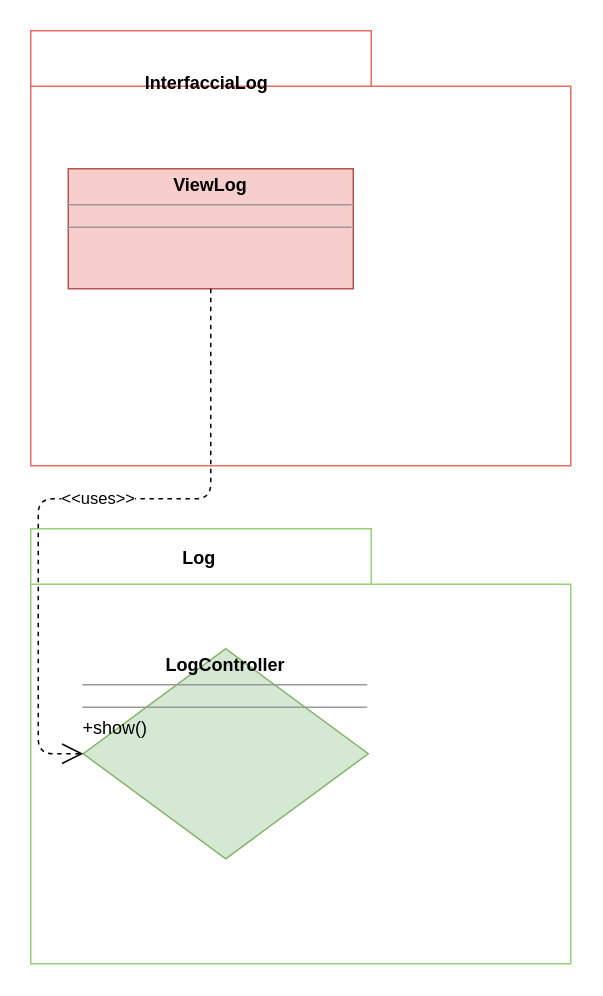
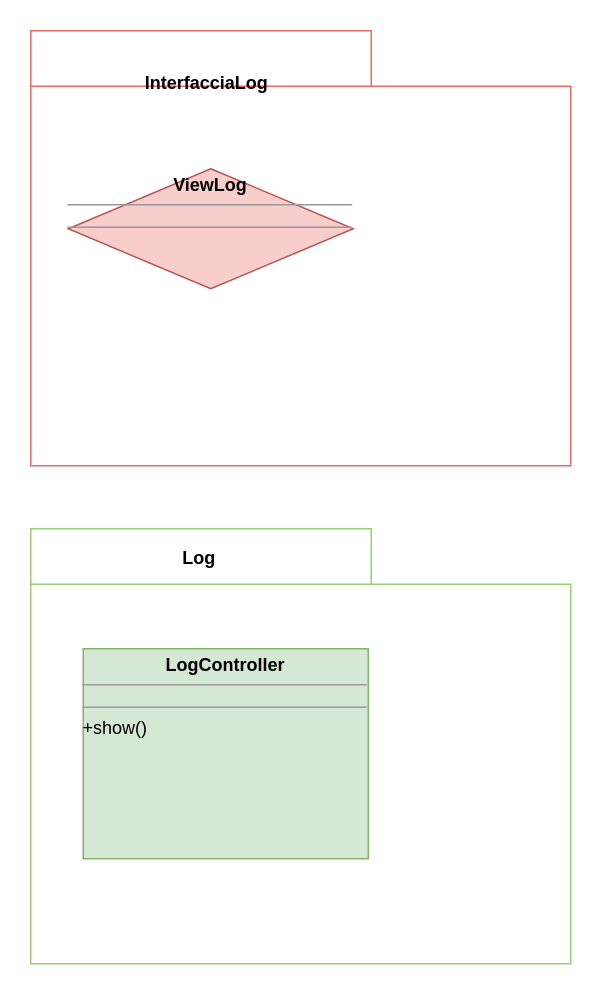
(211, 229) -> (211, 229)
(86, 499) -> none
(226, 754) -> (226, 754)
